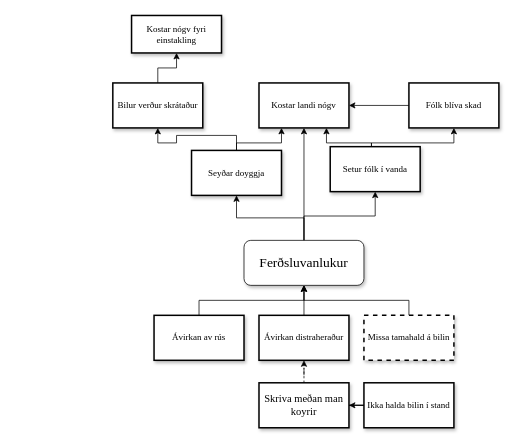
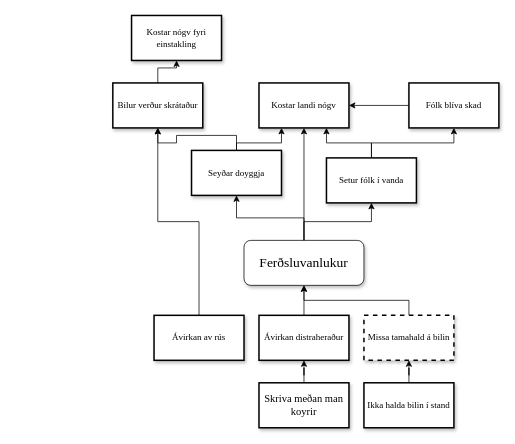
(177, 34) -> (177, 38)
(375, 169) -> (372, 180)
(249, 300) -> (180, 222)
(304, 369) -> (304, 369)
(354, 405) -> (409, 372)
